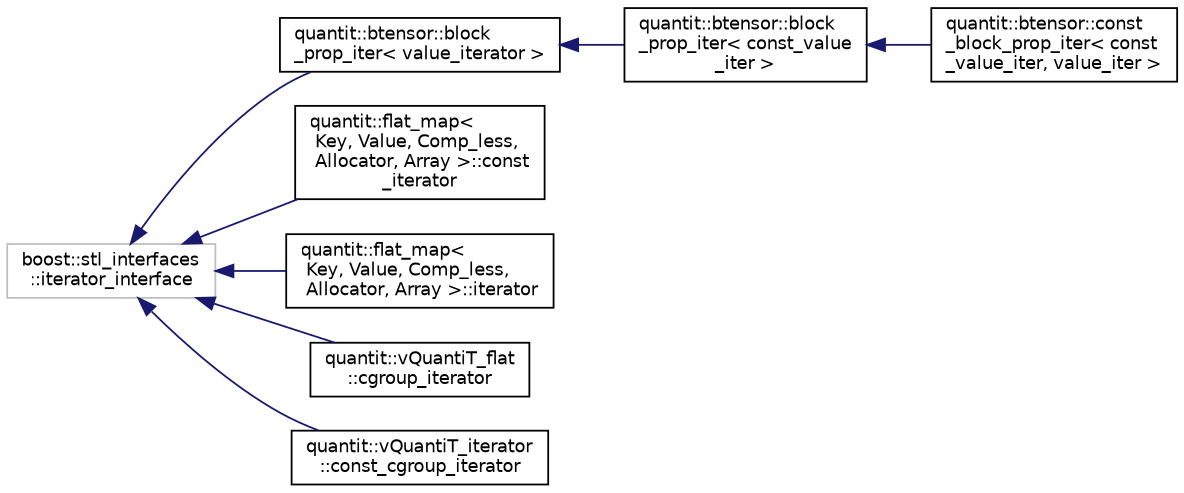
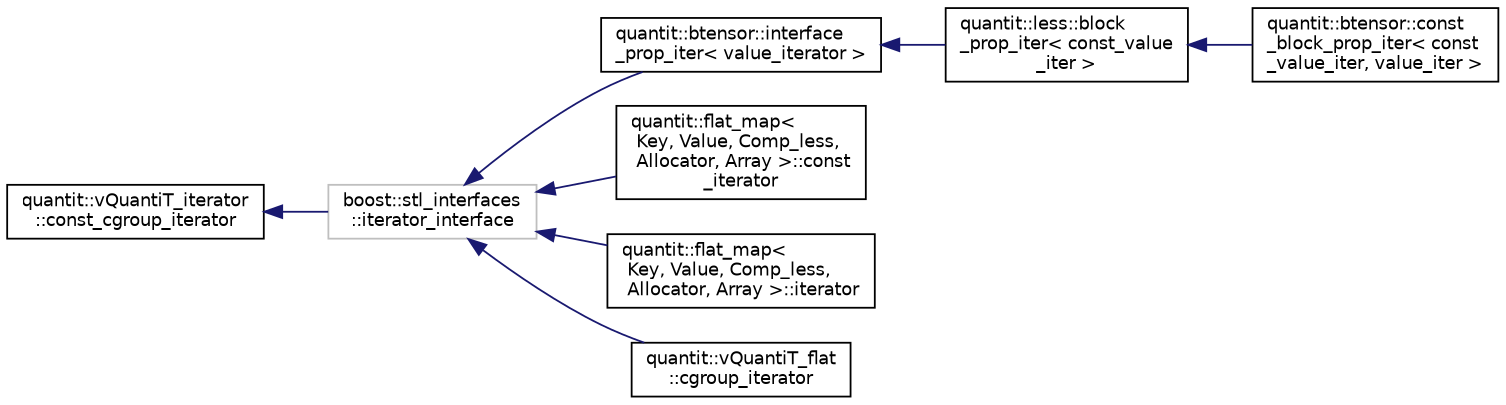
(420, 45) -> (741, 45)
(746, 45) -> (1067, 45)
(230, 379) -> (305, 212)
